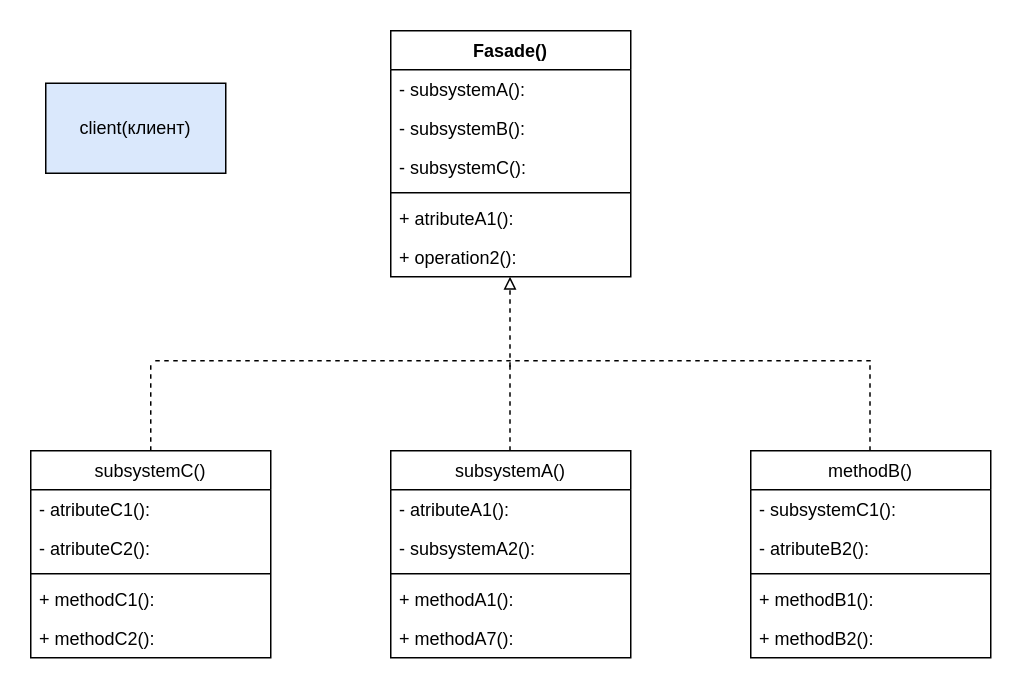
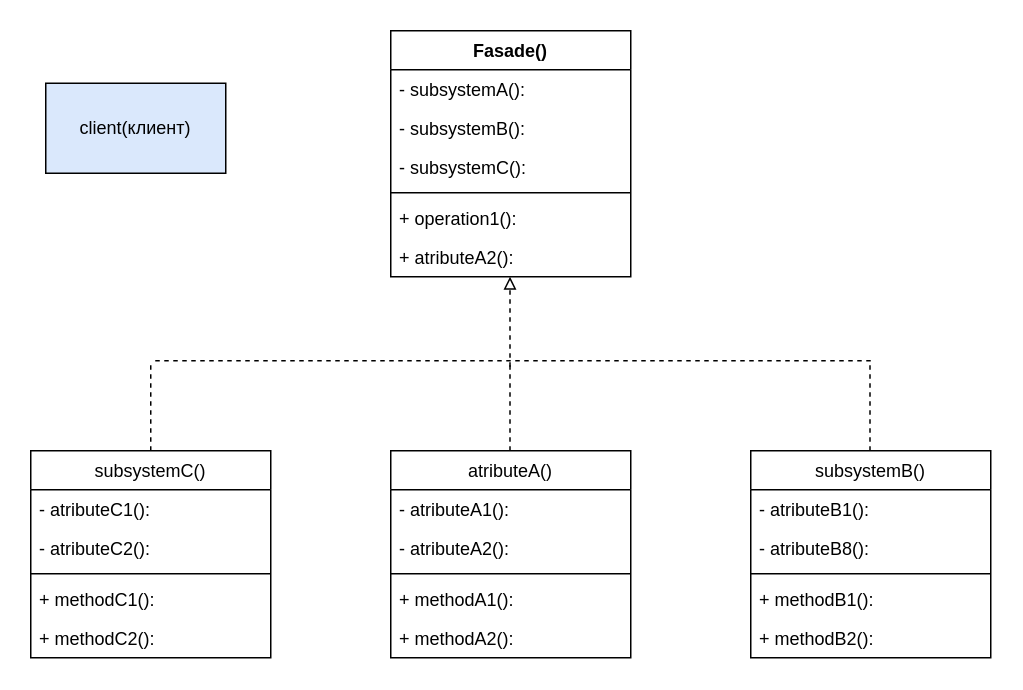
(468, 220) -> (468, 220)
(468, 259) -> (468, 259)
(511, 472) -> (511, 472)
(871, 472) -> (871, 472)
(836, 511) -> (828, 511)
(476, 550) -> (468, 550)
(828, 550) -> (828, 550)
(461, 640) -> (461, 640)
